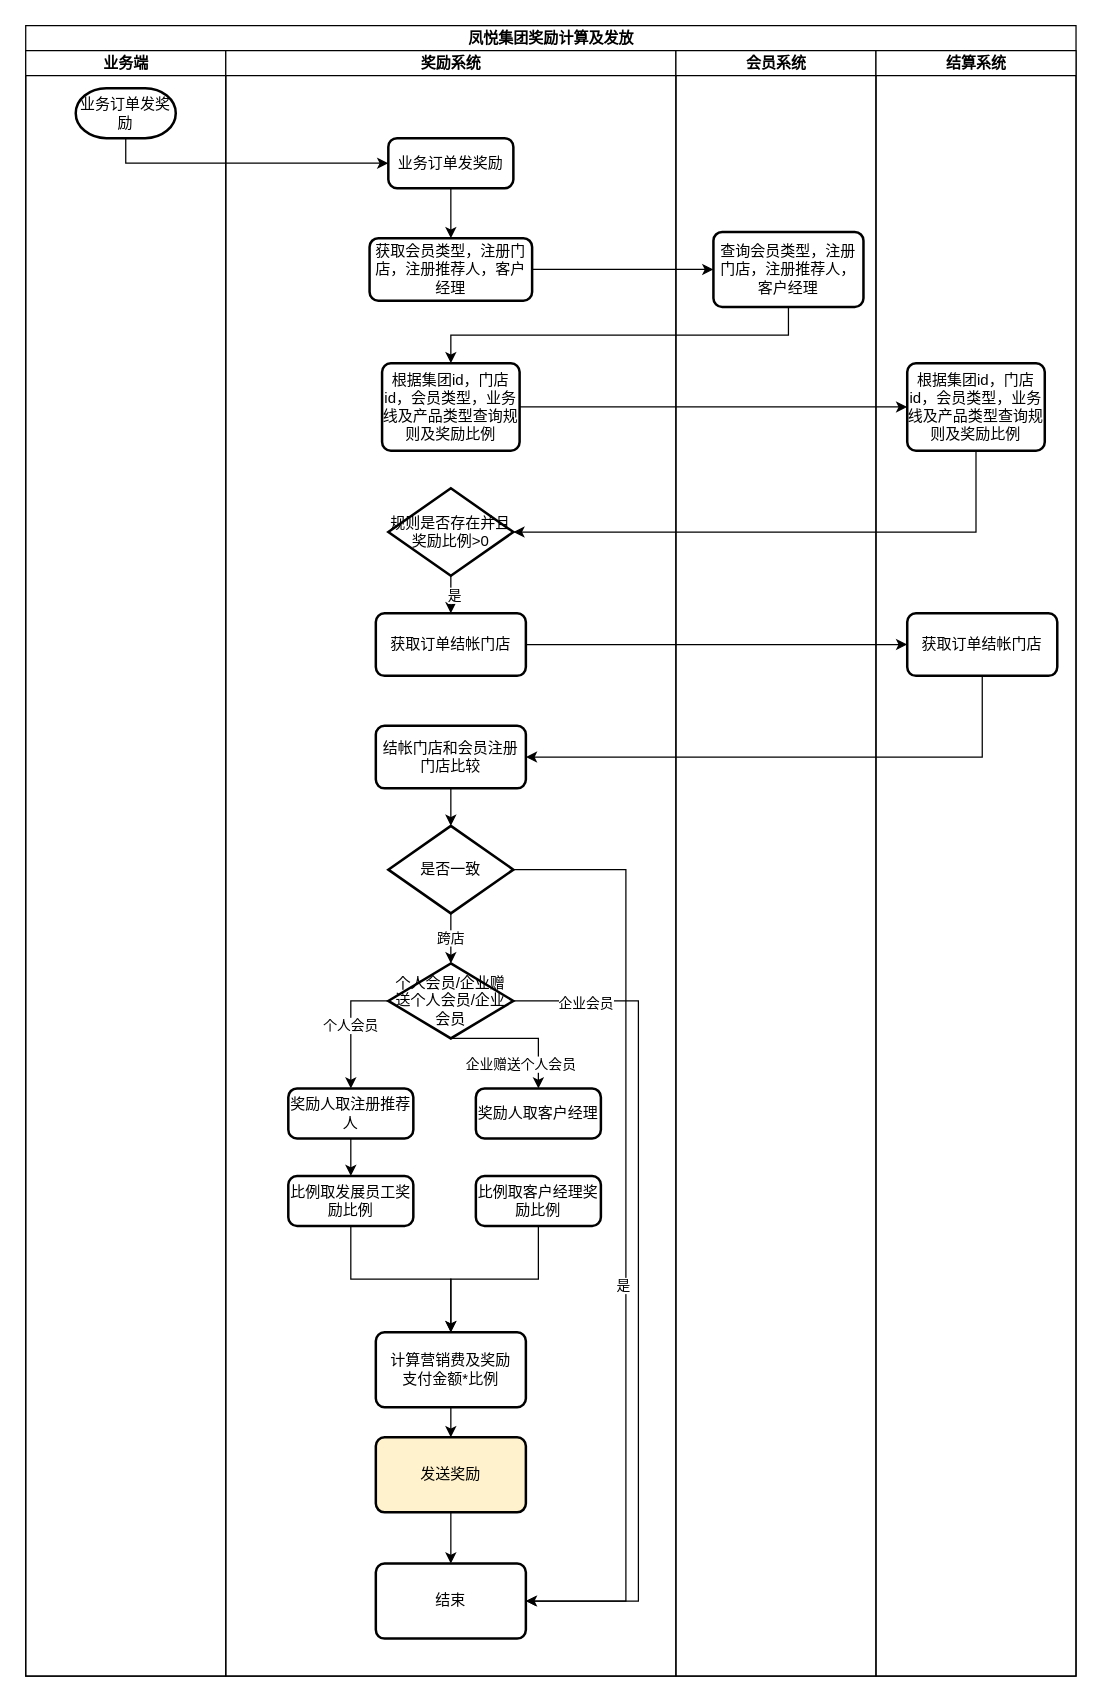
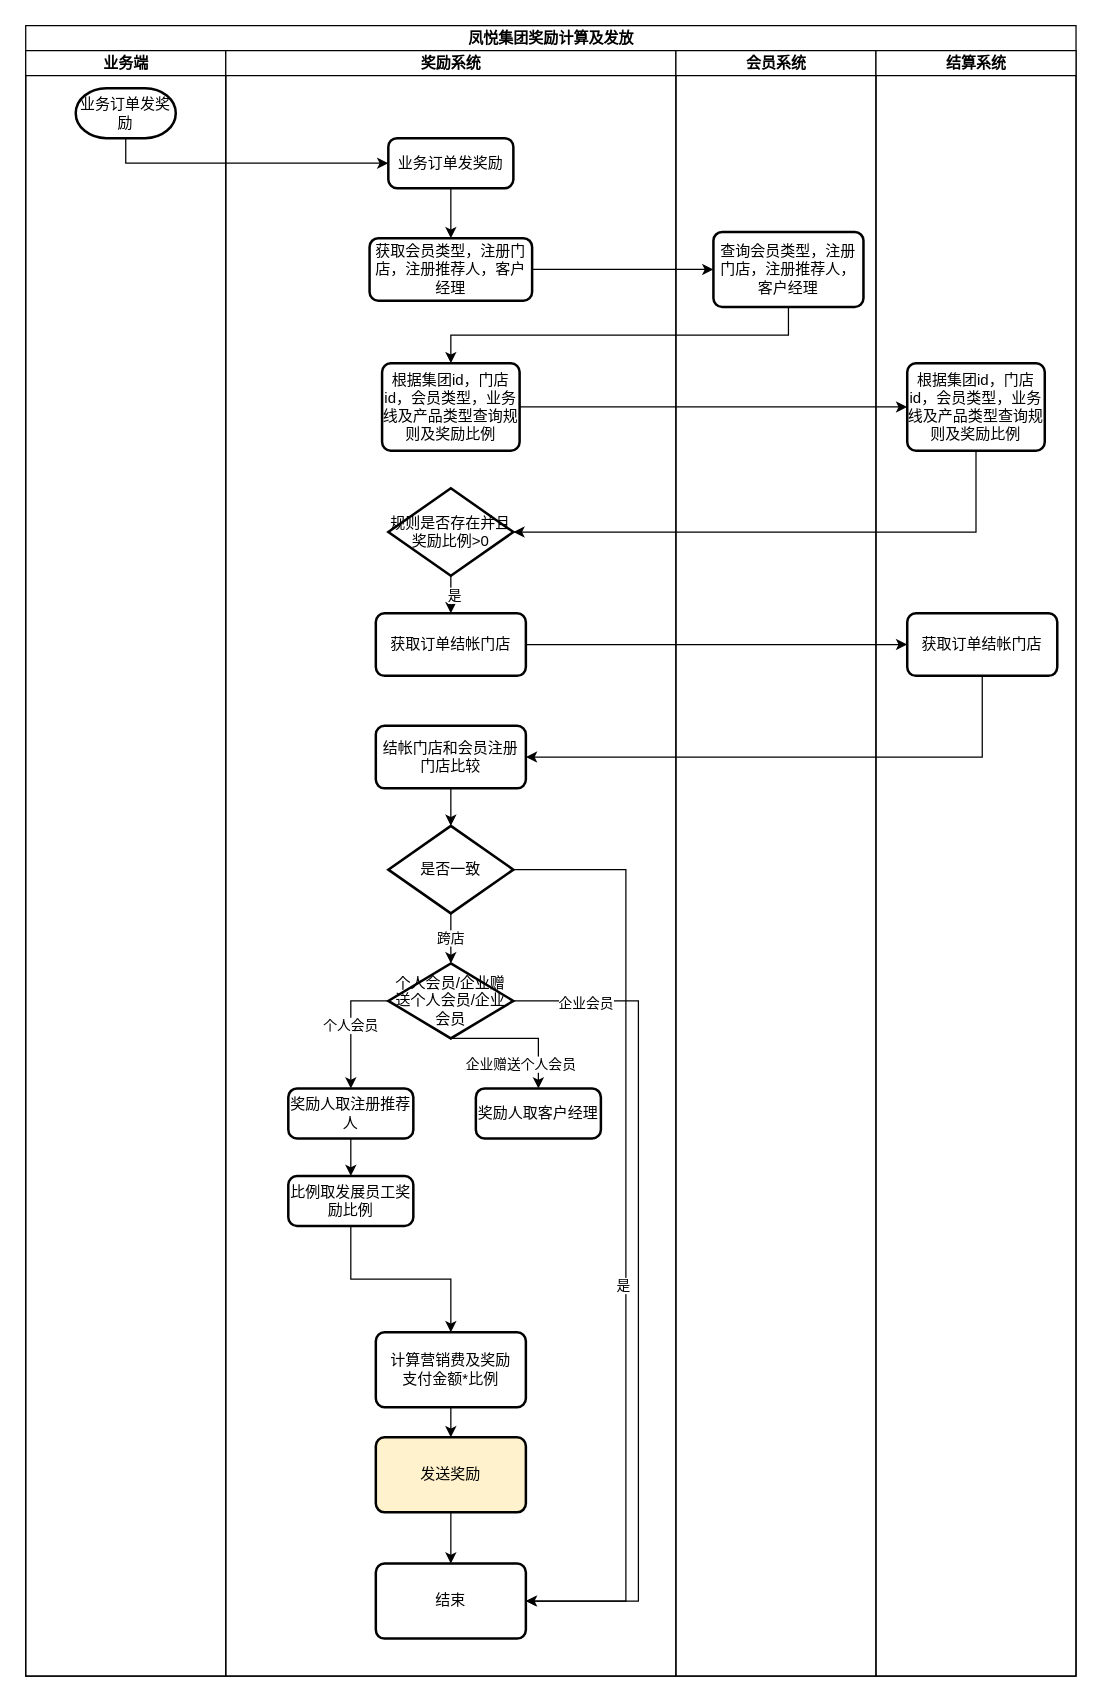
(538, 1201) -> none
(522, 1279) -> none
